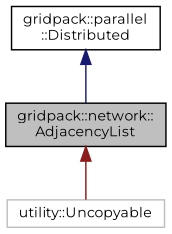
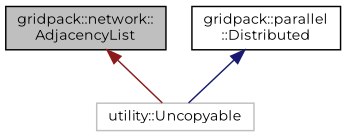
(86, 84) -> (211, 82)
